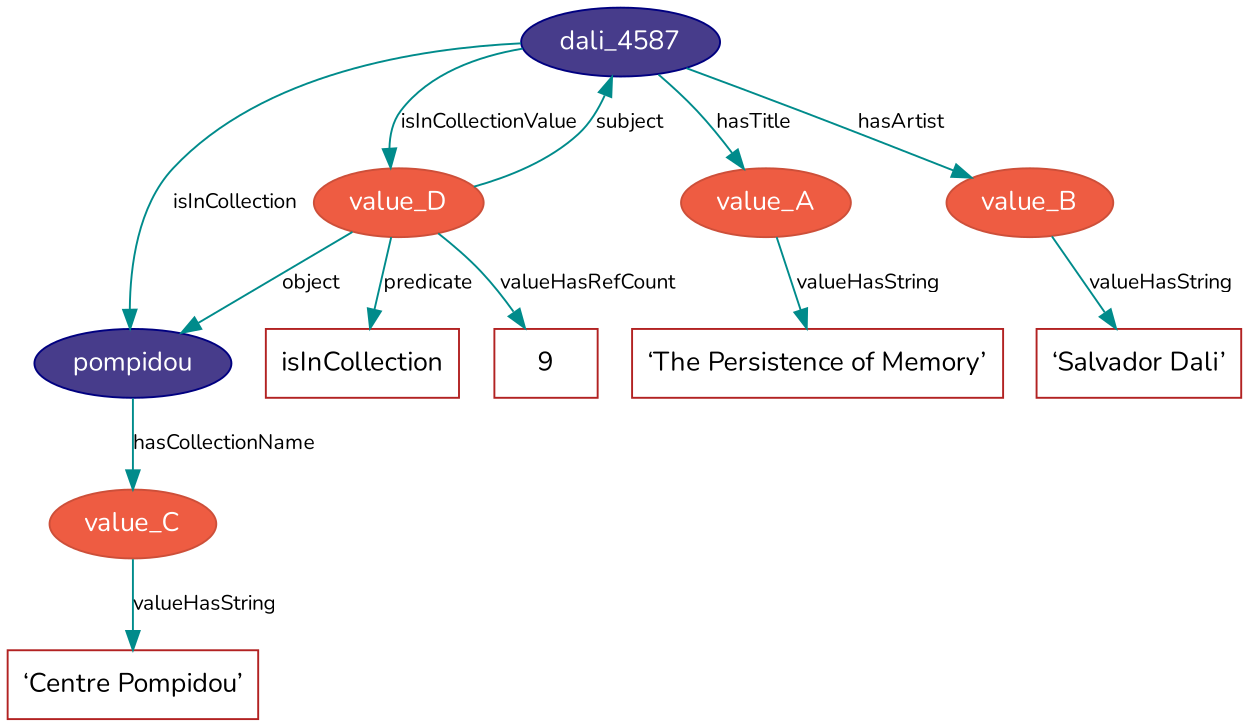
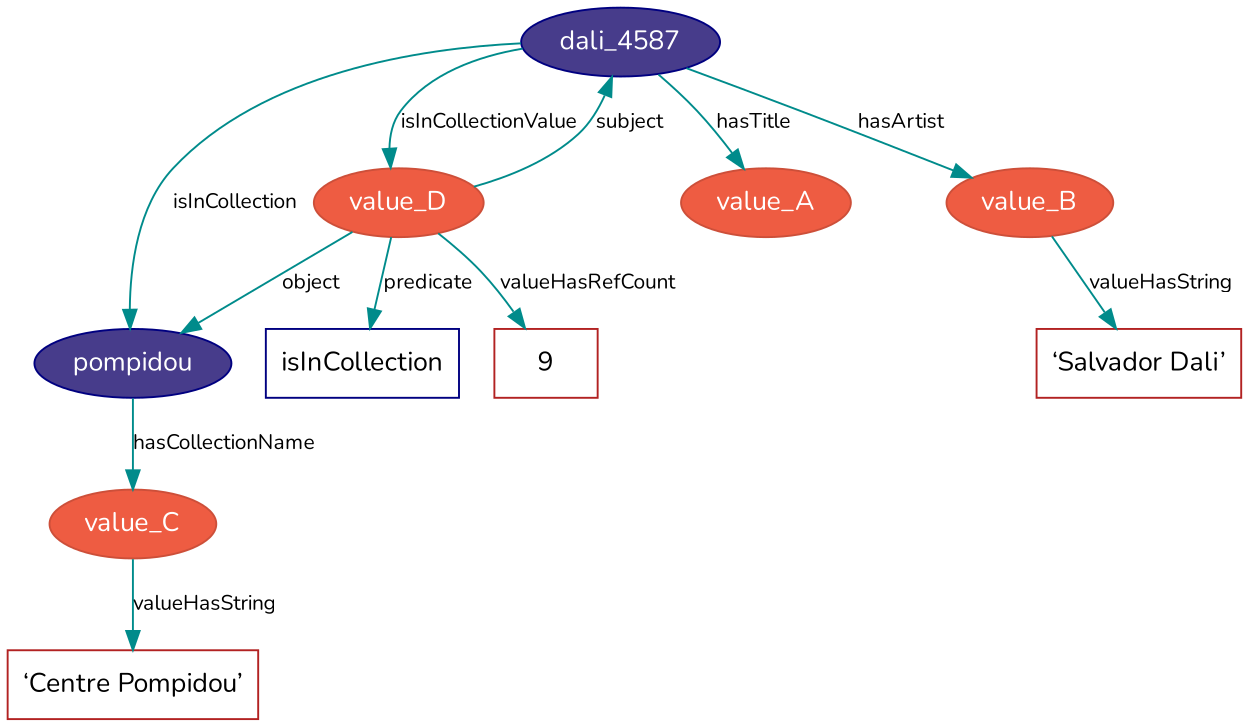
(362, 363) -> (362, 363)
(818, 363) -> none
